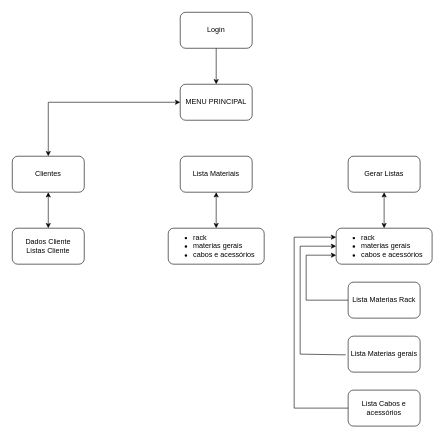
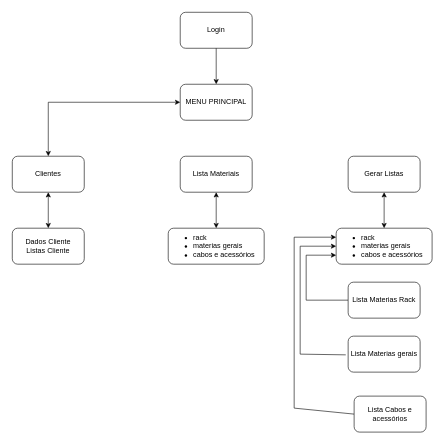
(384, 408) -> (390, 414)
